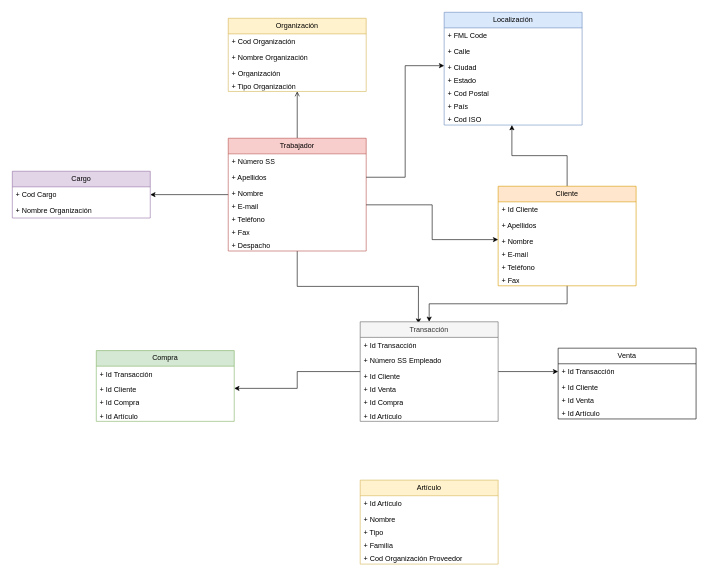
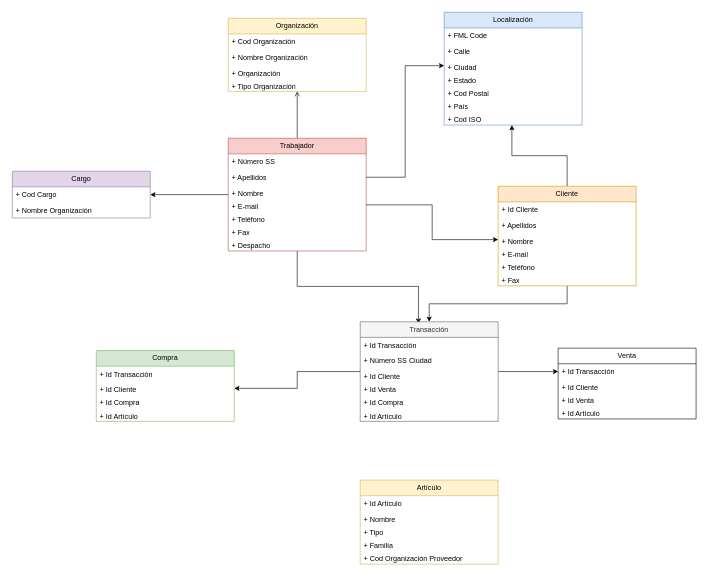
(400, 362) -> (396, 362)
